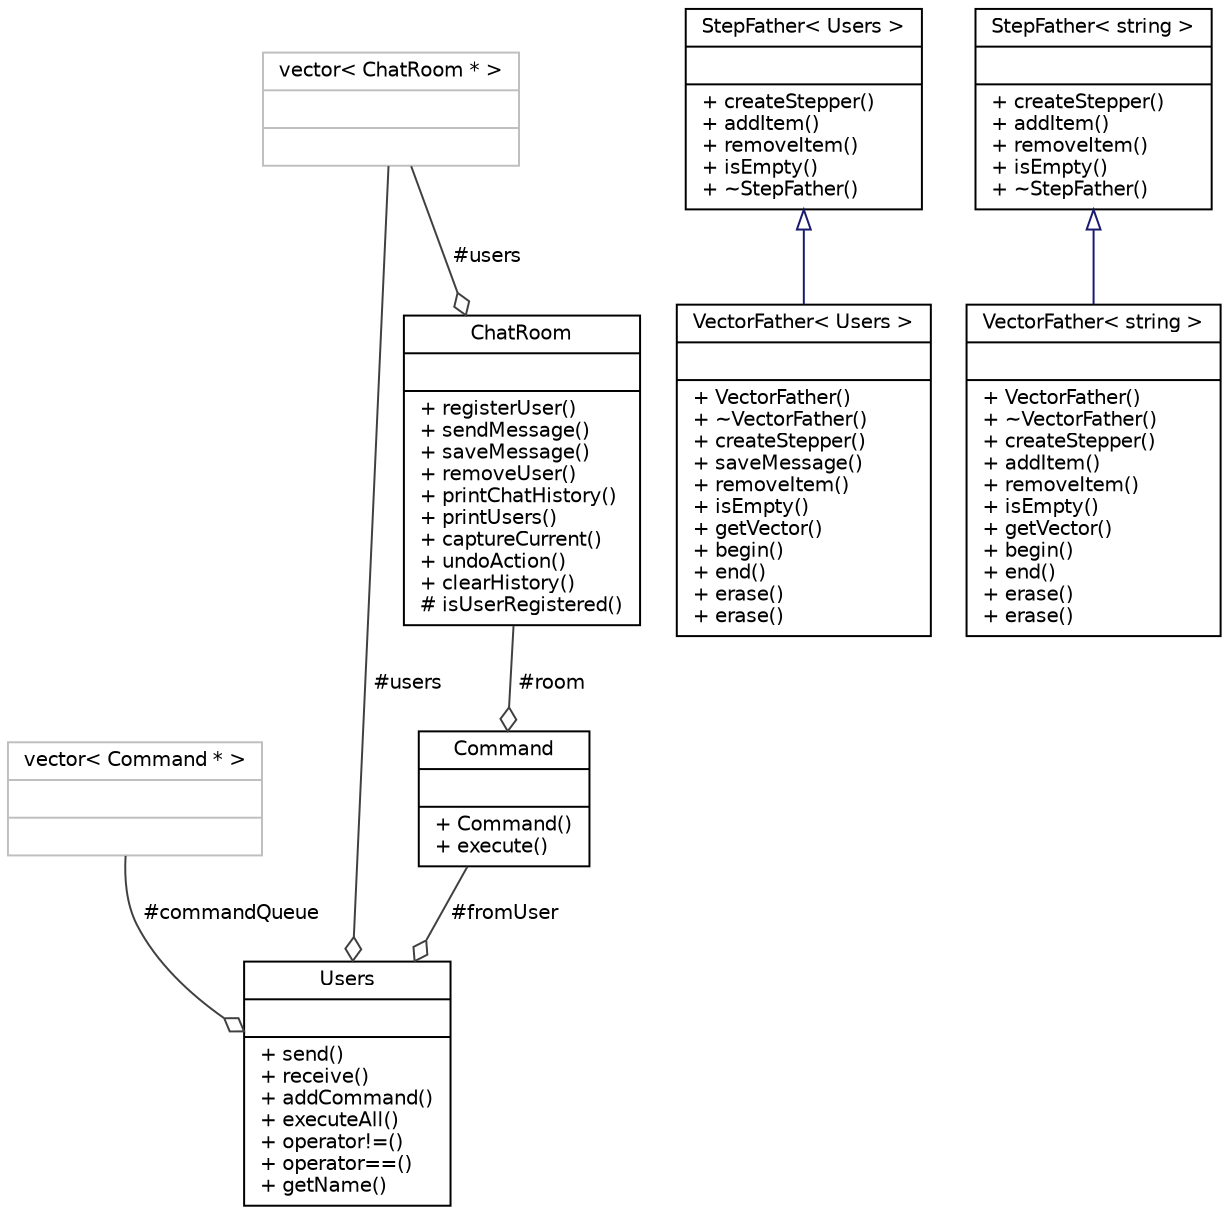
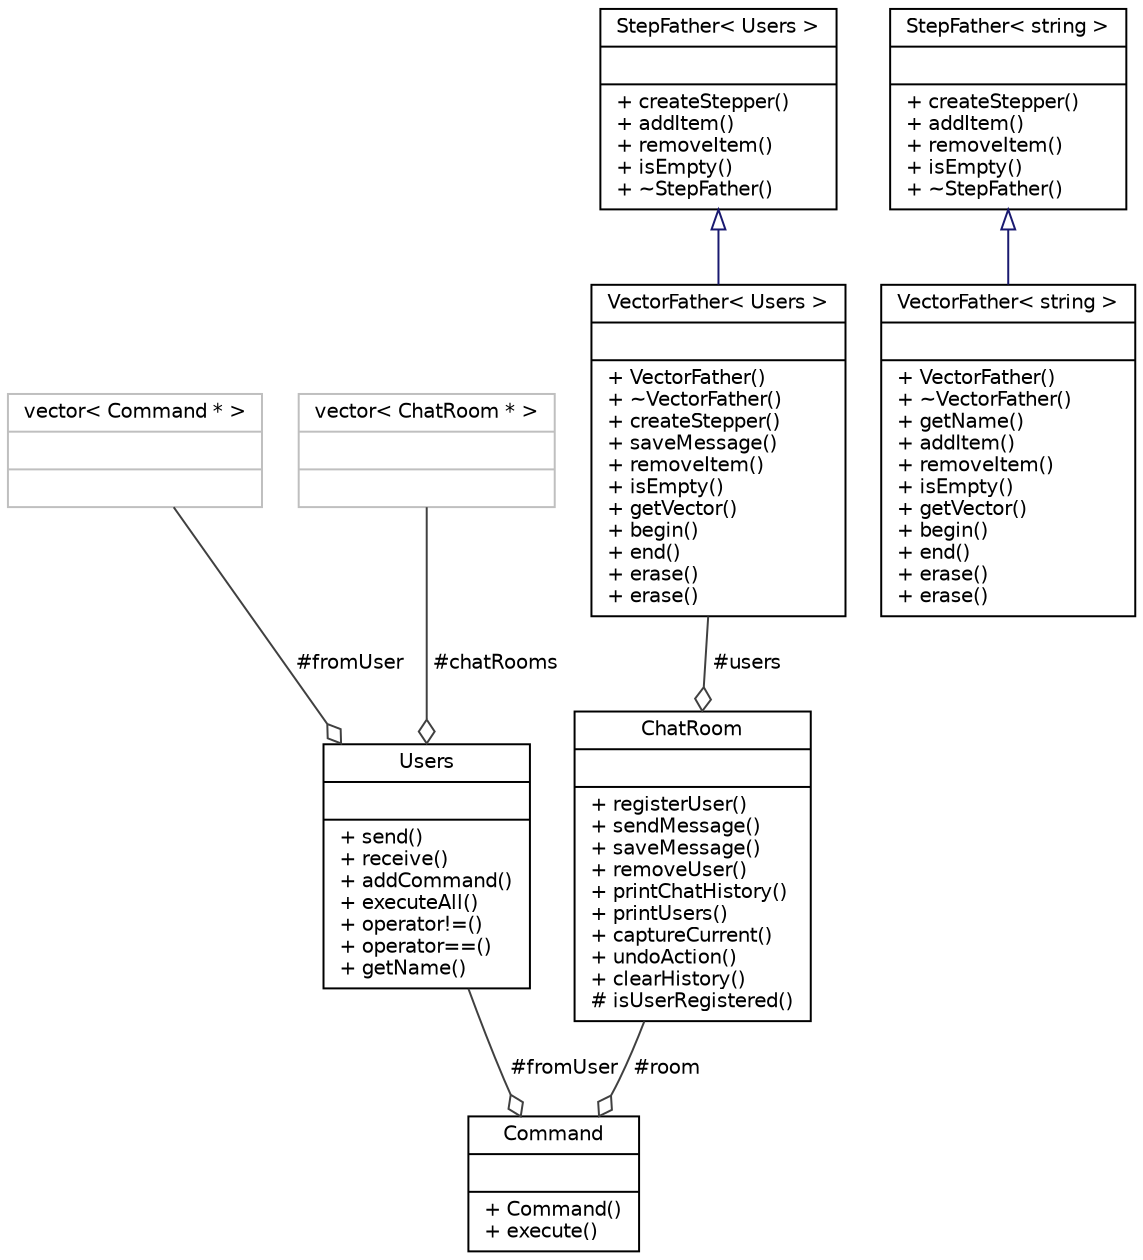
(434, 229) -> (706, 652)
(1070, 442) -> (961, 422)
(405, 684) -> (493, 664)
(447, 903) -> (489, 1042)
(228, 914) -> (347, 664)
